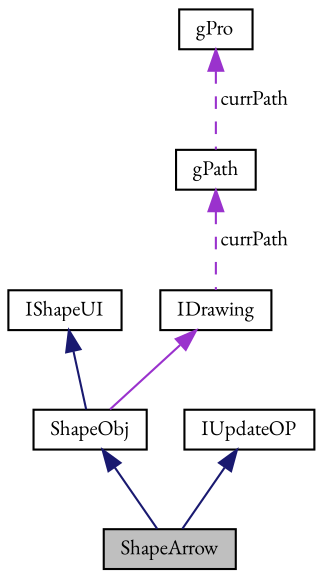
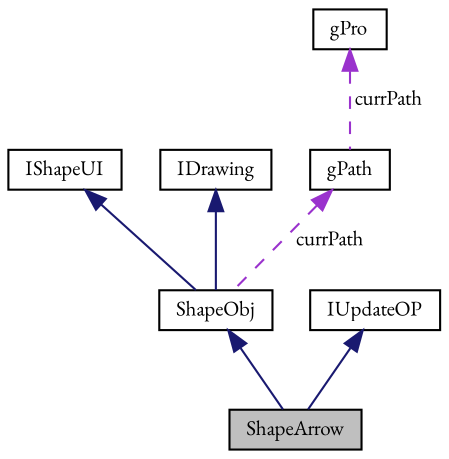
(216, 251) -> (275, 248)
(145, 377) -> (216, 251)
